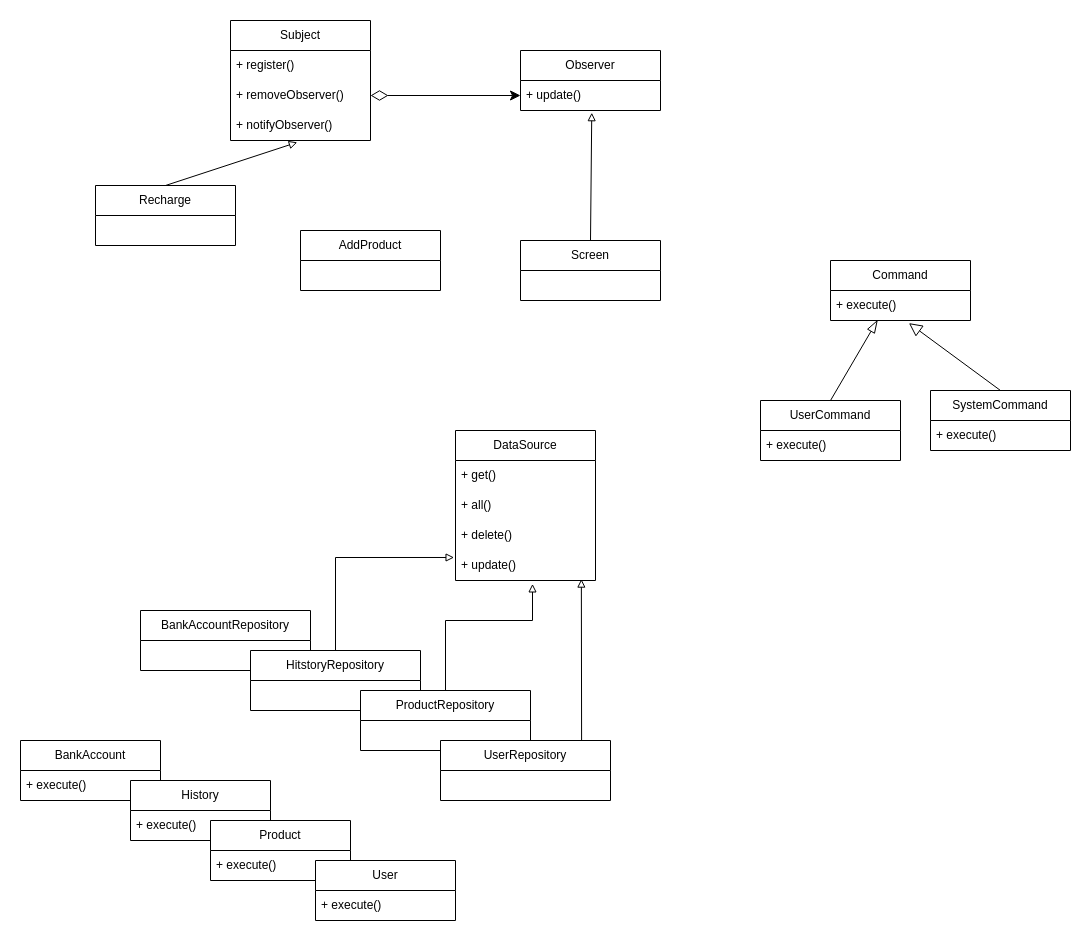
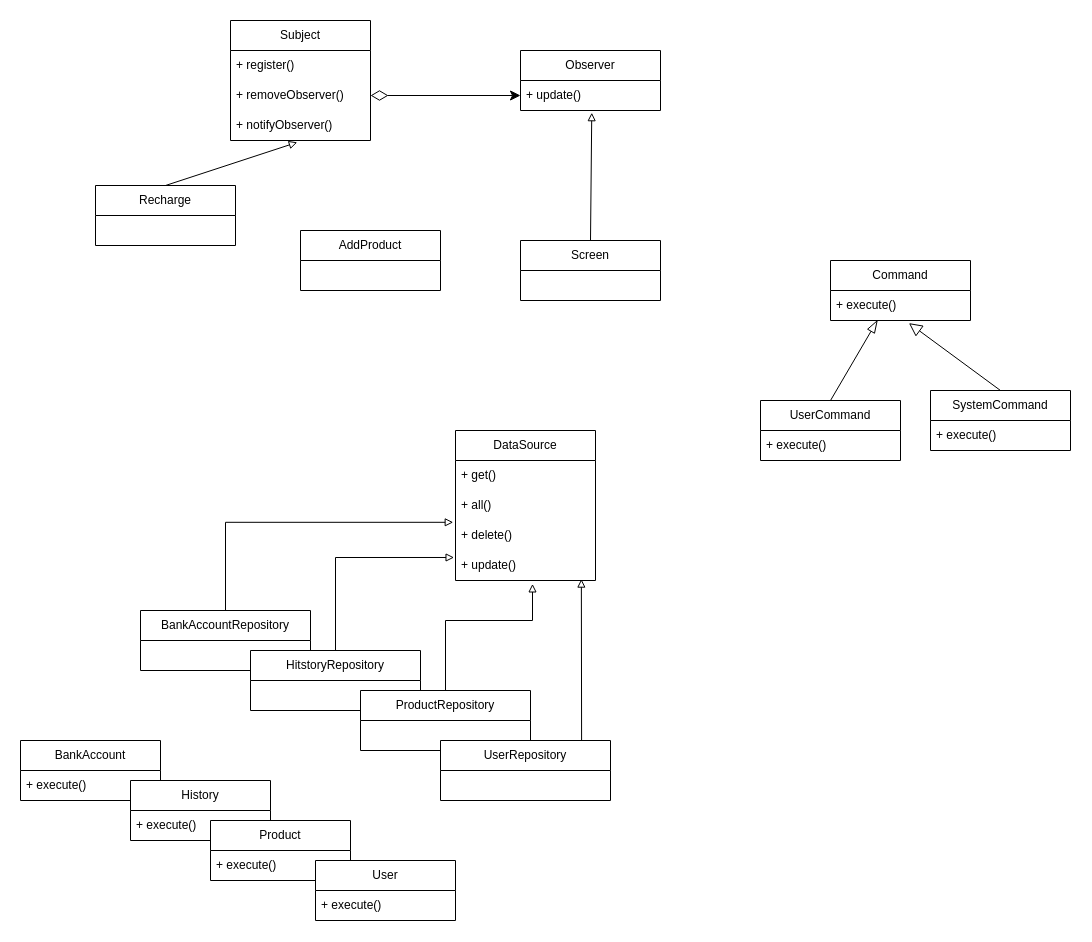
none -> (291, 522)
